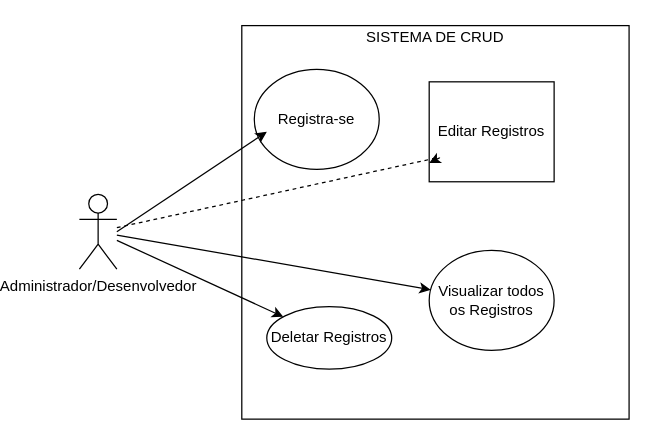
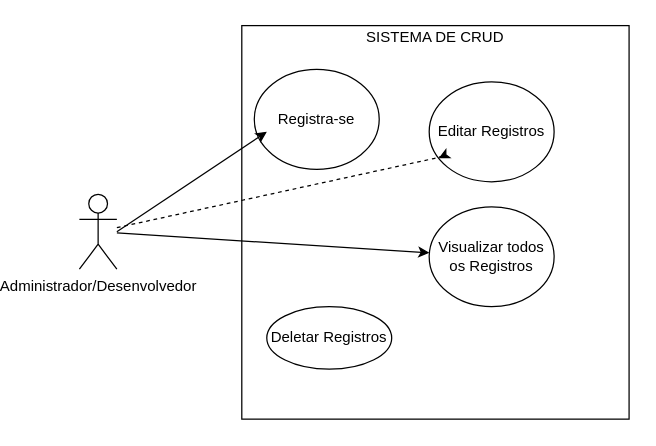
(492, 132) -> (492, 132)
(196, 277) -> none
(492, 301) -> (492, 257)
